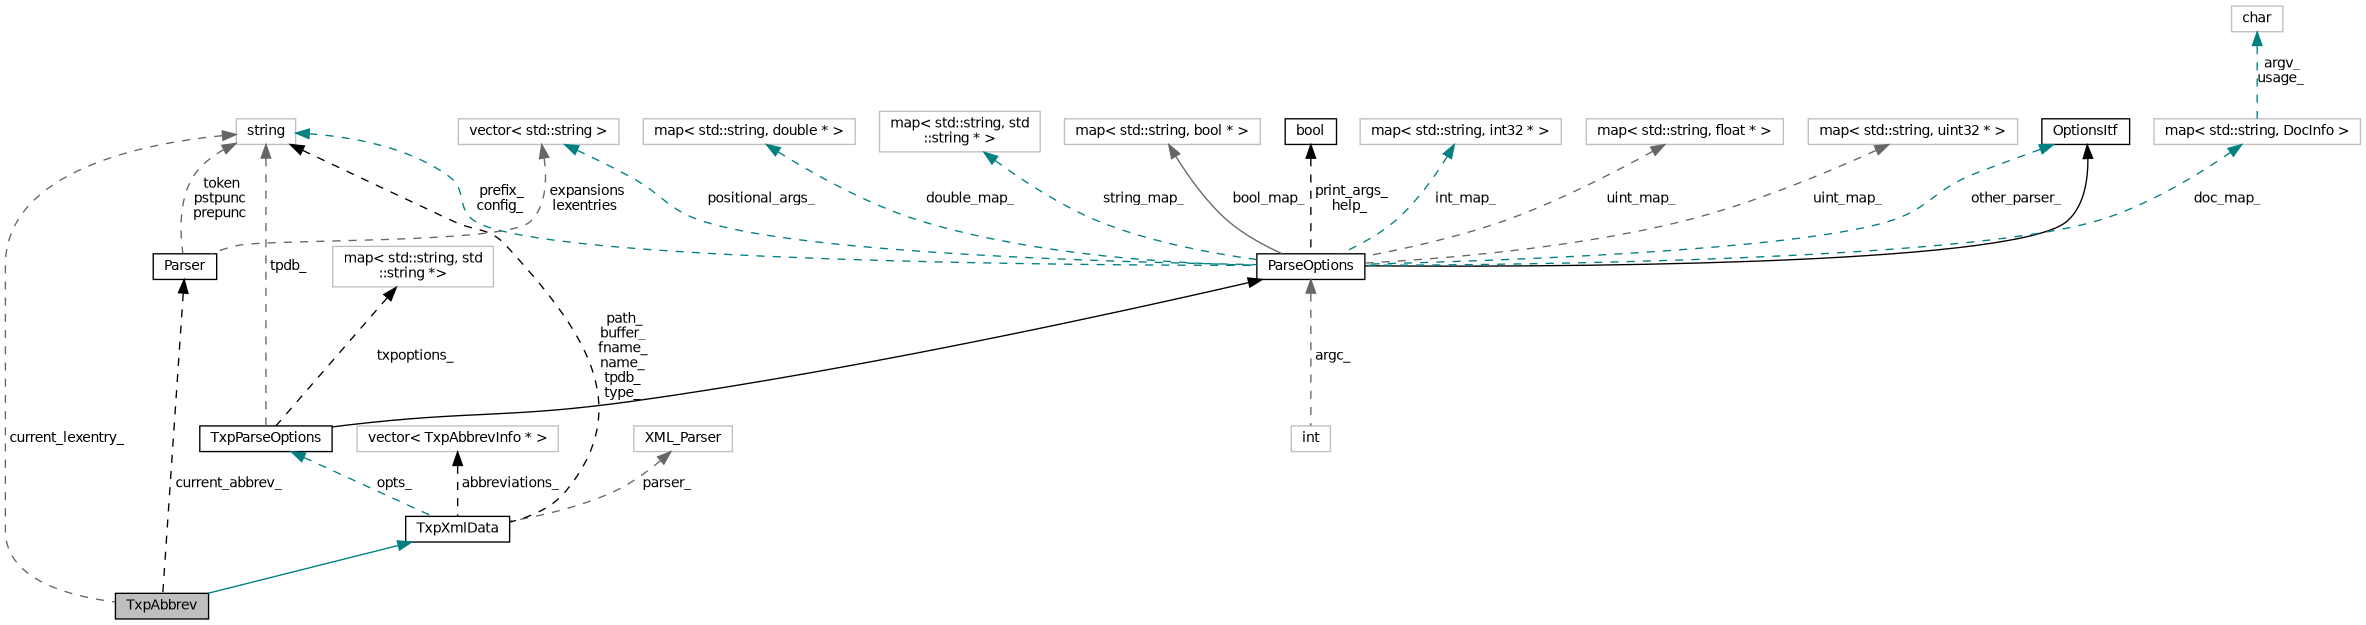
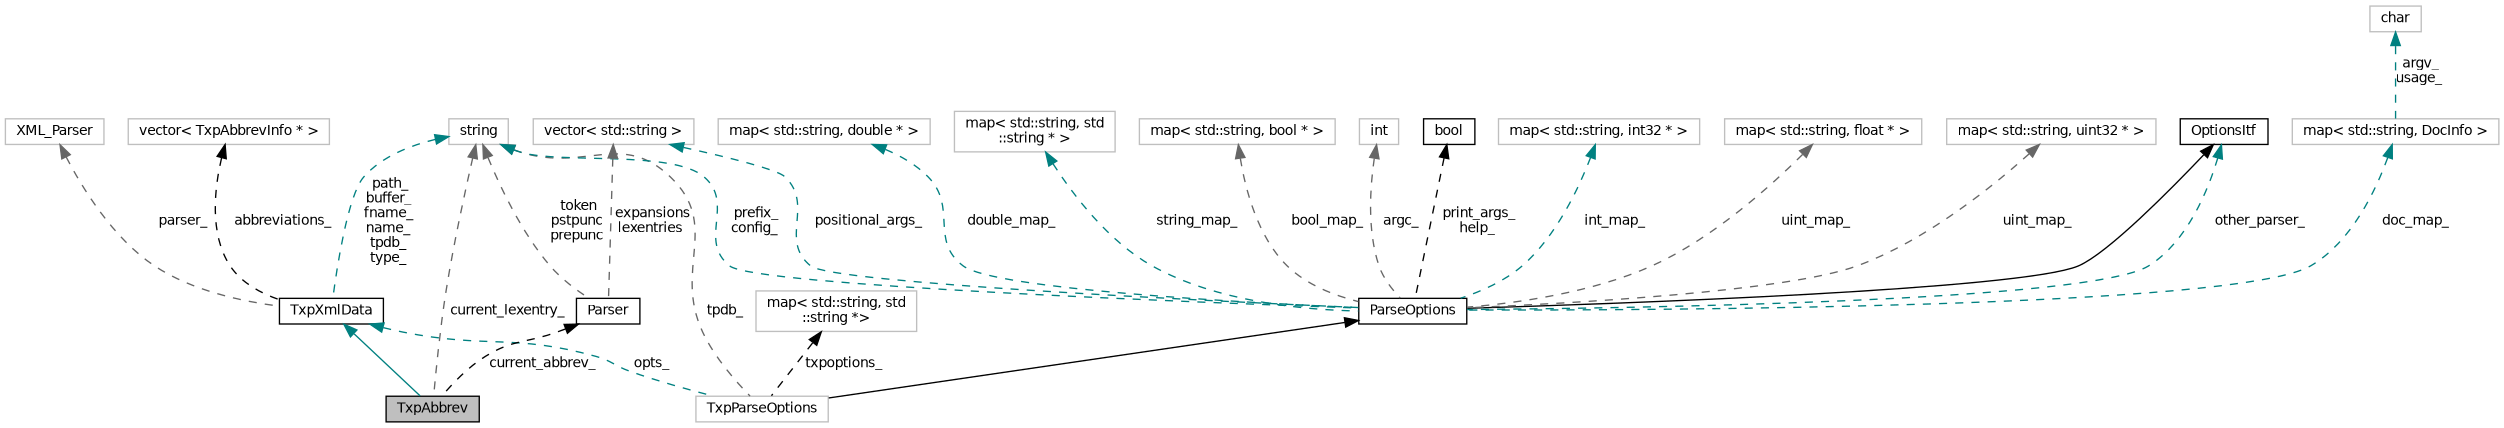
(1221, 214) -> (1275, 251)
(546, 292) -> (354, 196)
(1311, 360) -> (1372, 232)
(266, 439) -> (762, 409)
(368, 487) -> (552, 347)
